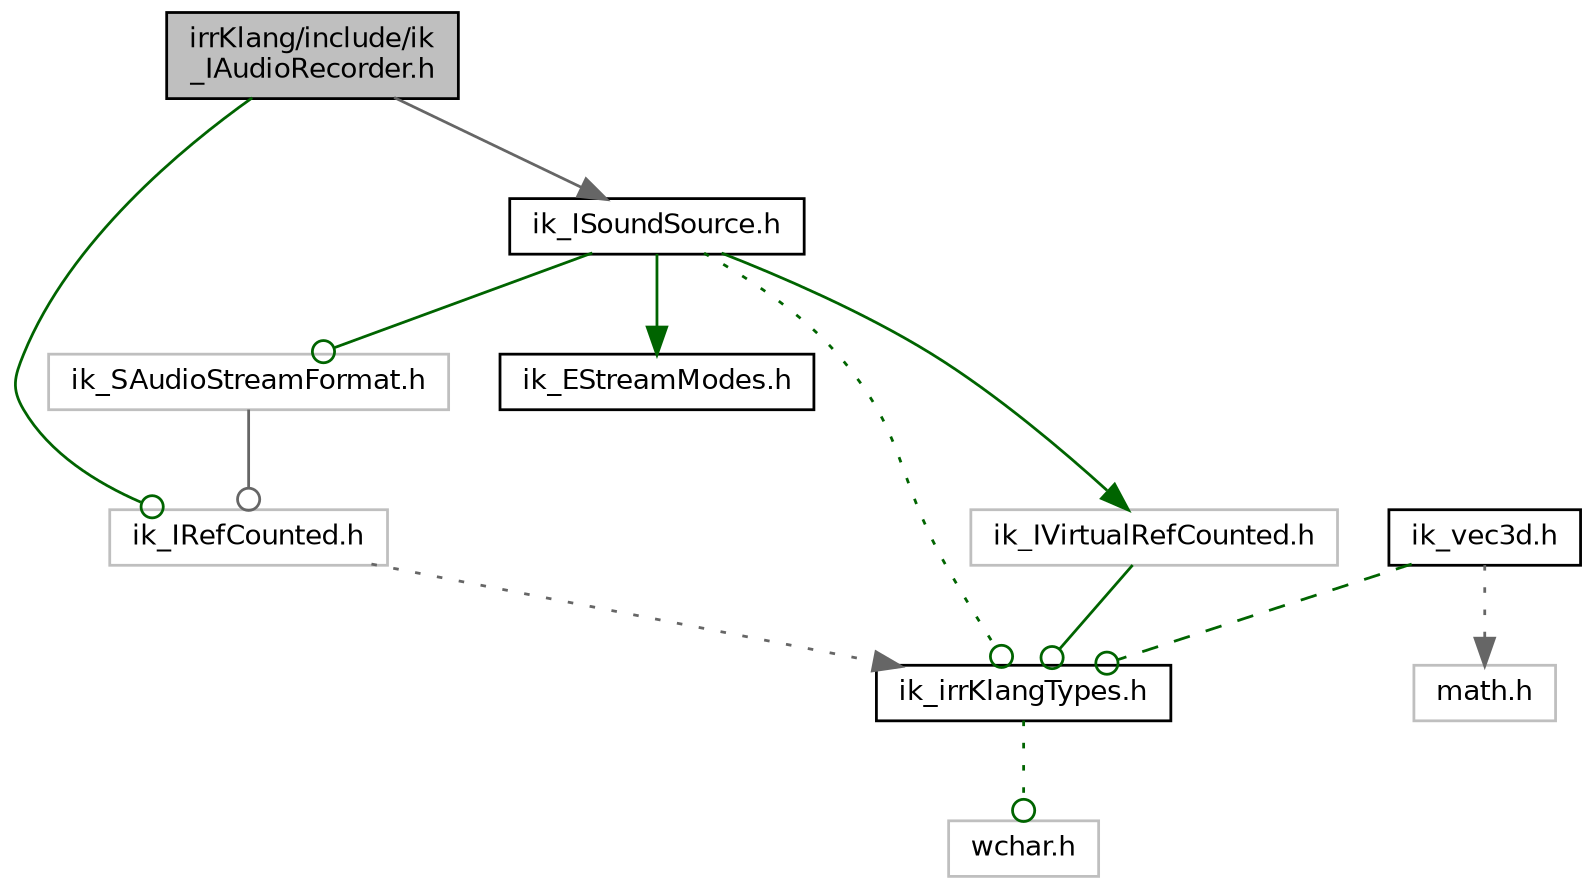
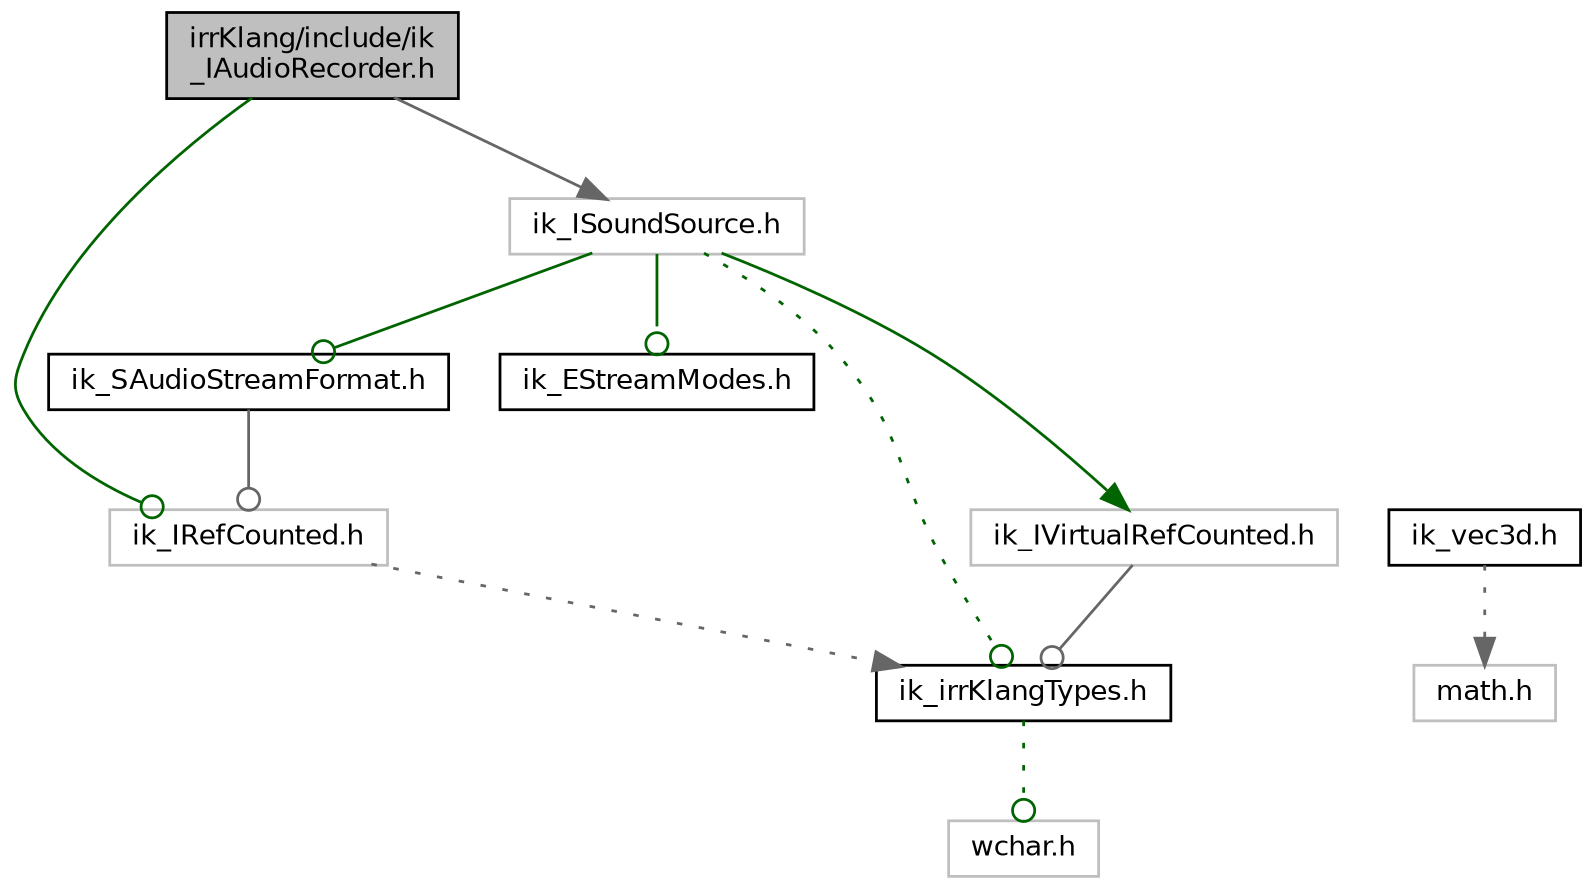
(657, 226) -> (657, 226)
(657, 290) -> (657, 290)
(249, 382) -> (249, 382)
(1096, 607) -> (1096, 607)
(1265, 612) -> none
